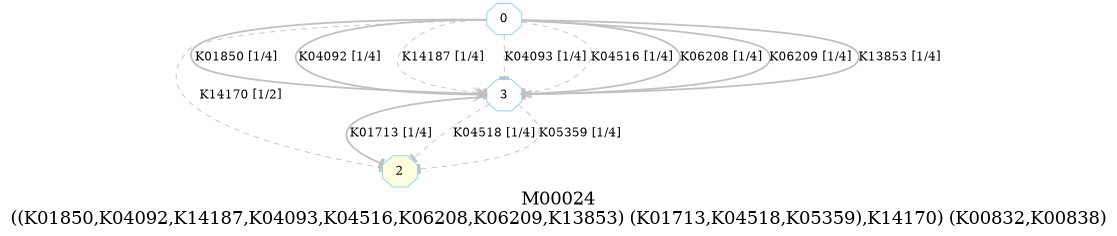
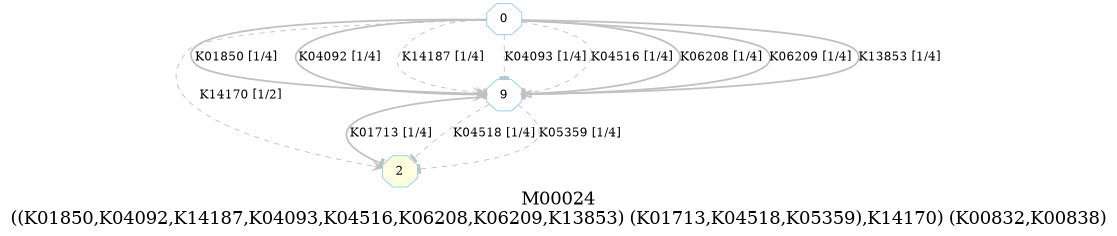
(185, 57) -> (186, 54)
(504, 95) -> (504, 95)
